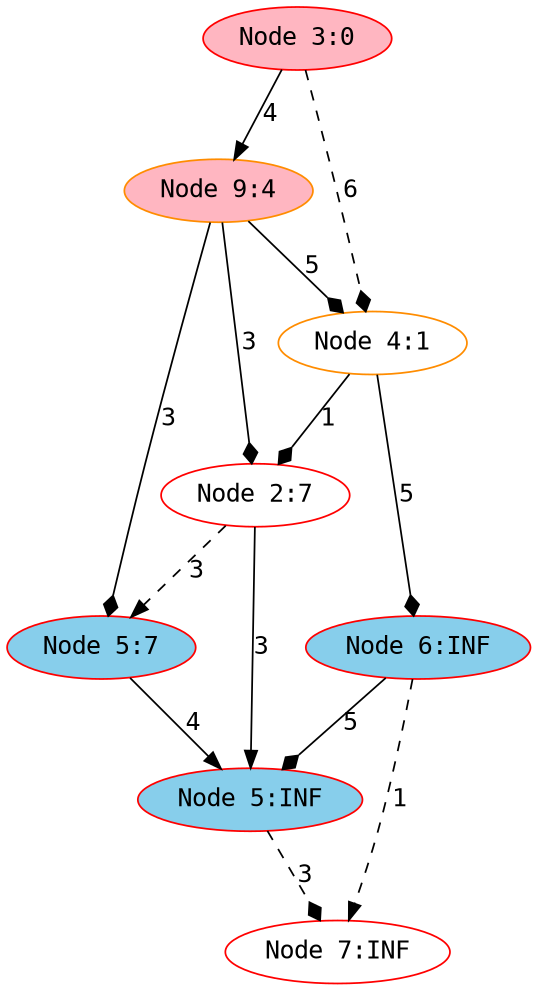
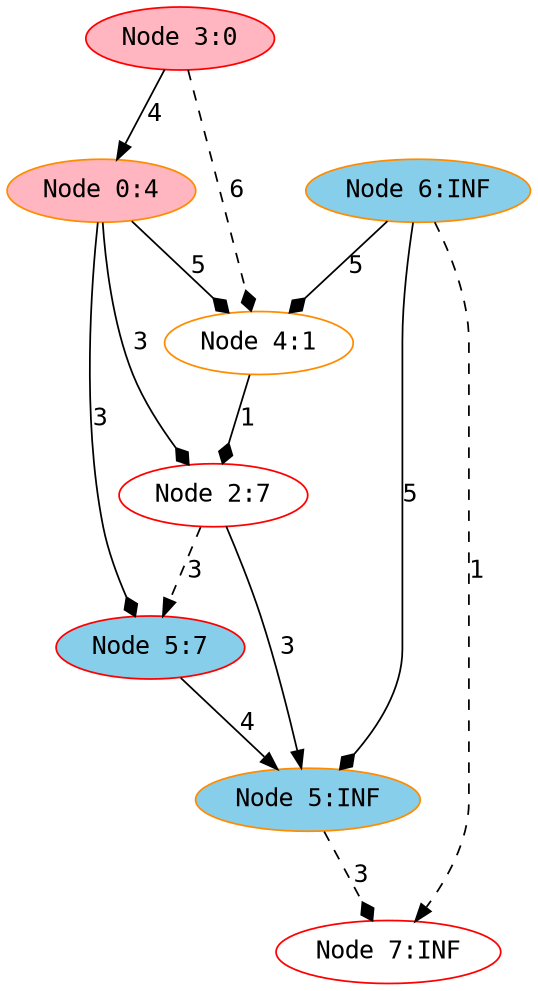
(219, 191) -> (101, 191)
(394, 485) -> (346, 260)
(418, 648) -> (418, 191)
(250, 800) -> (308, 800)
